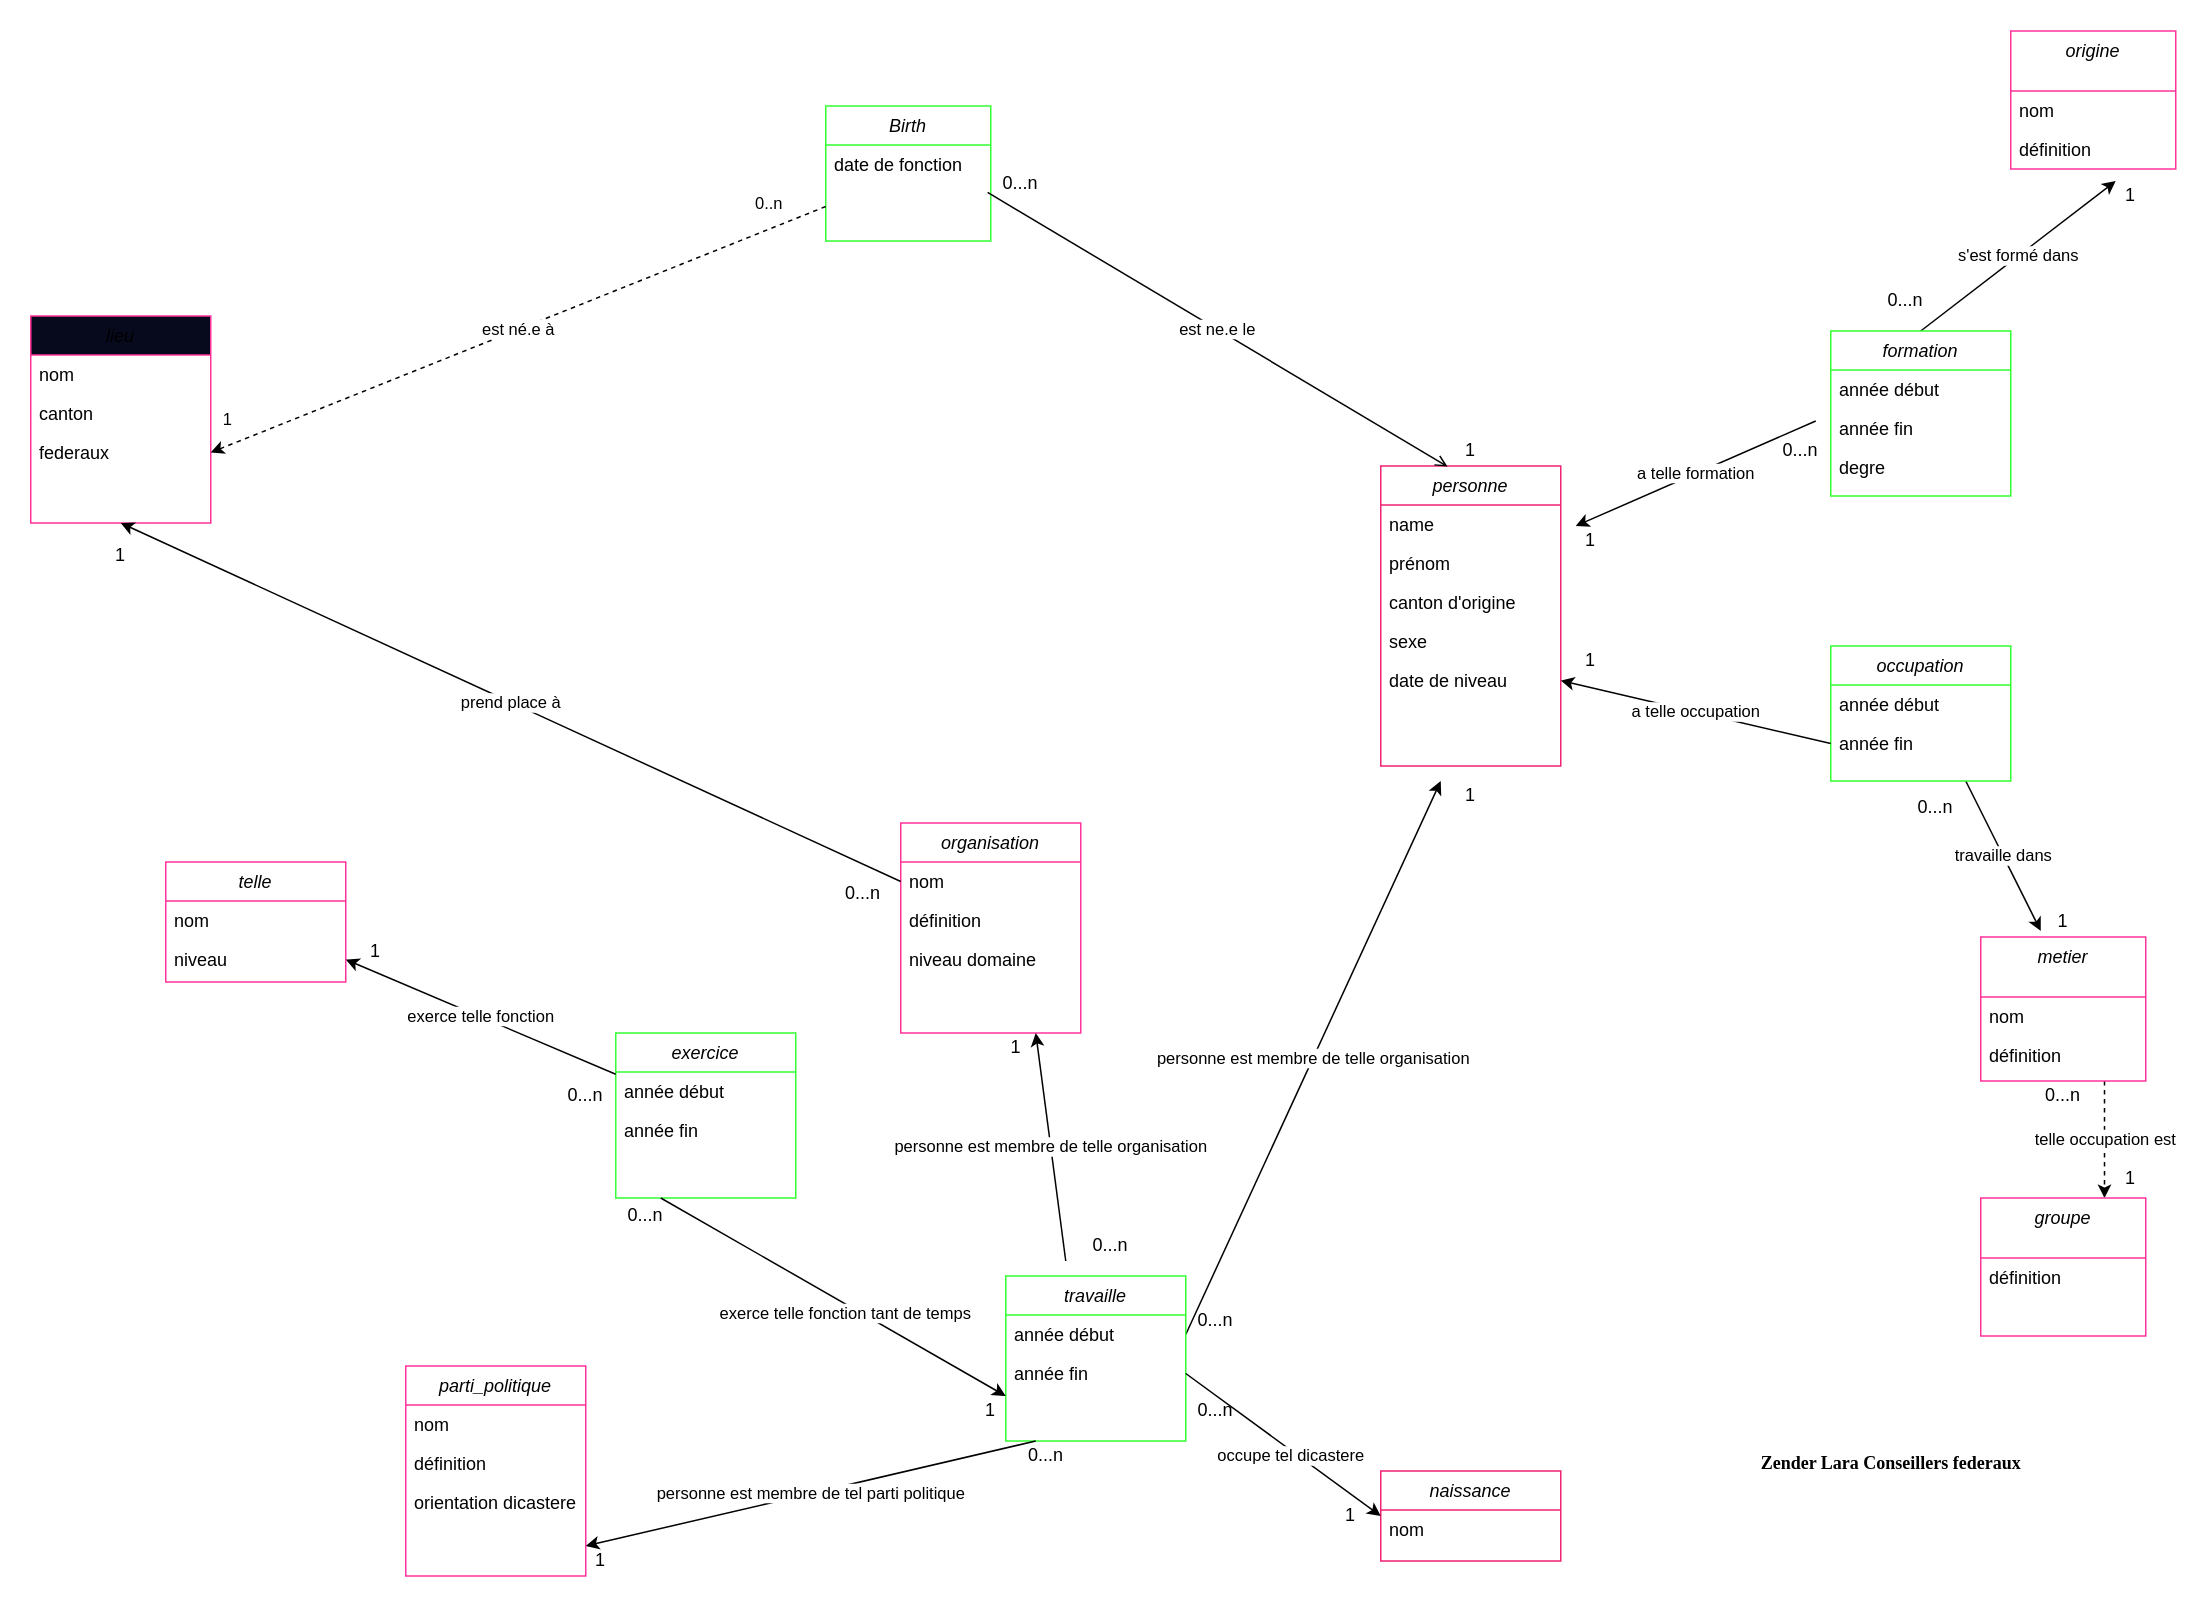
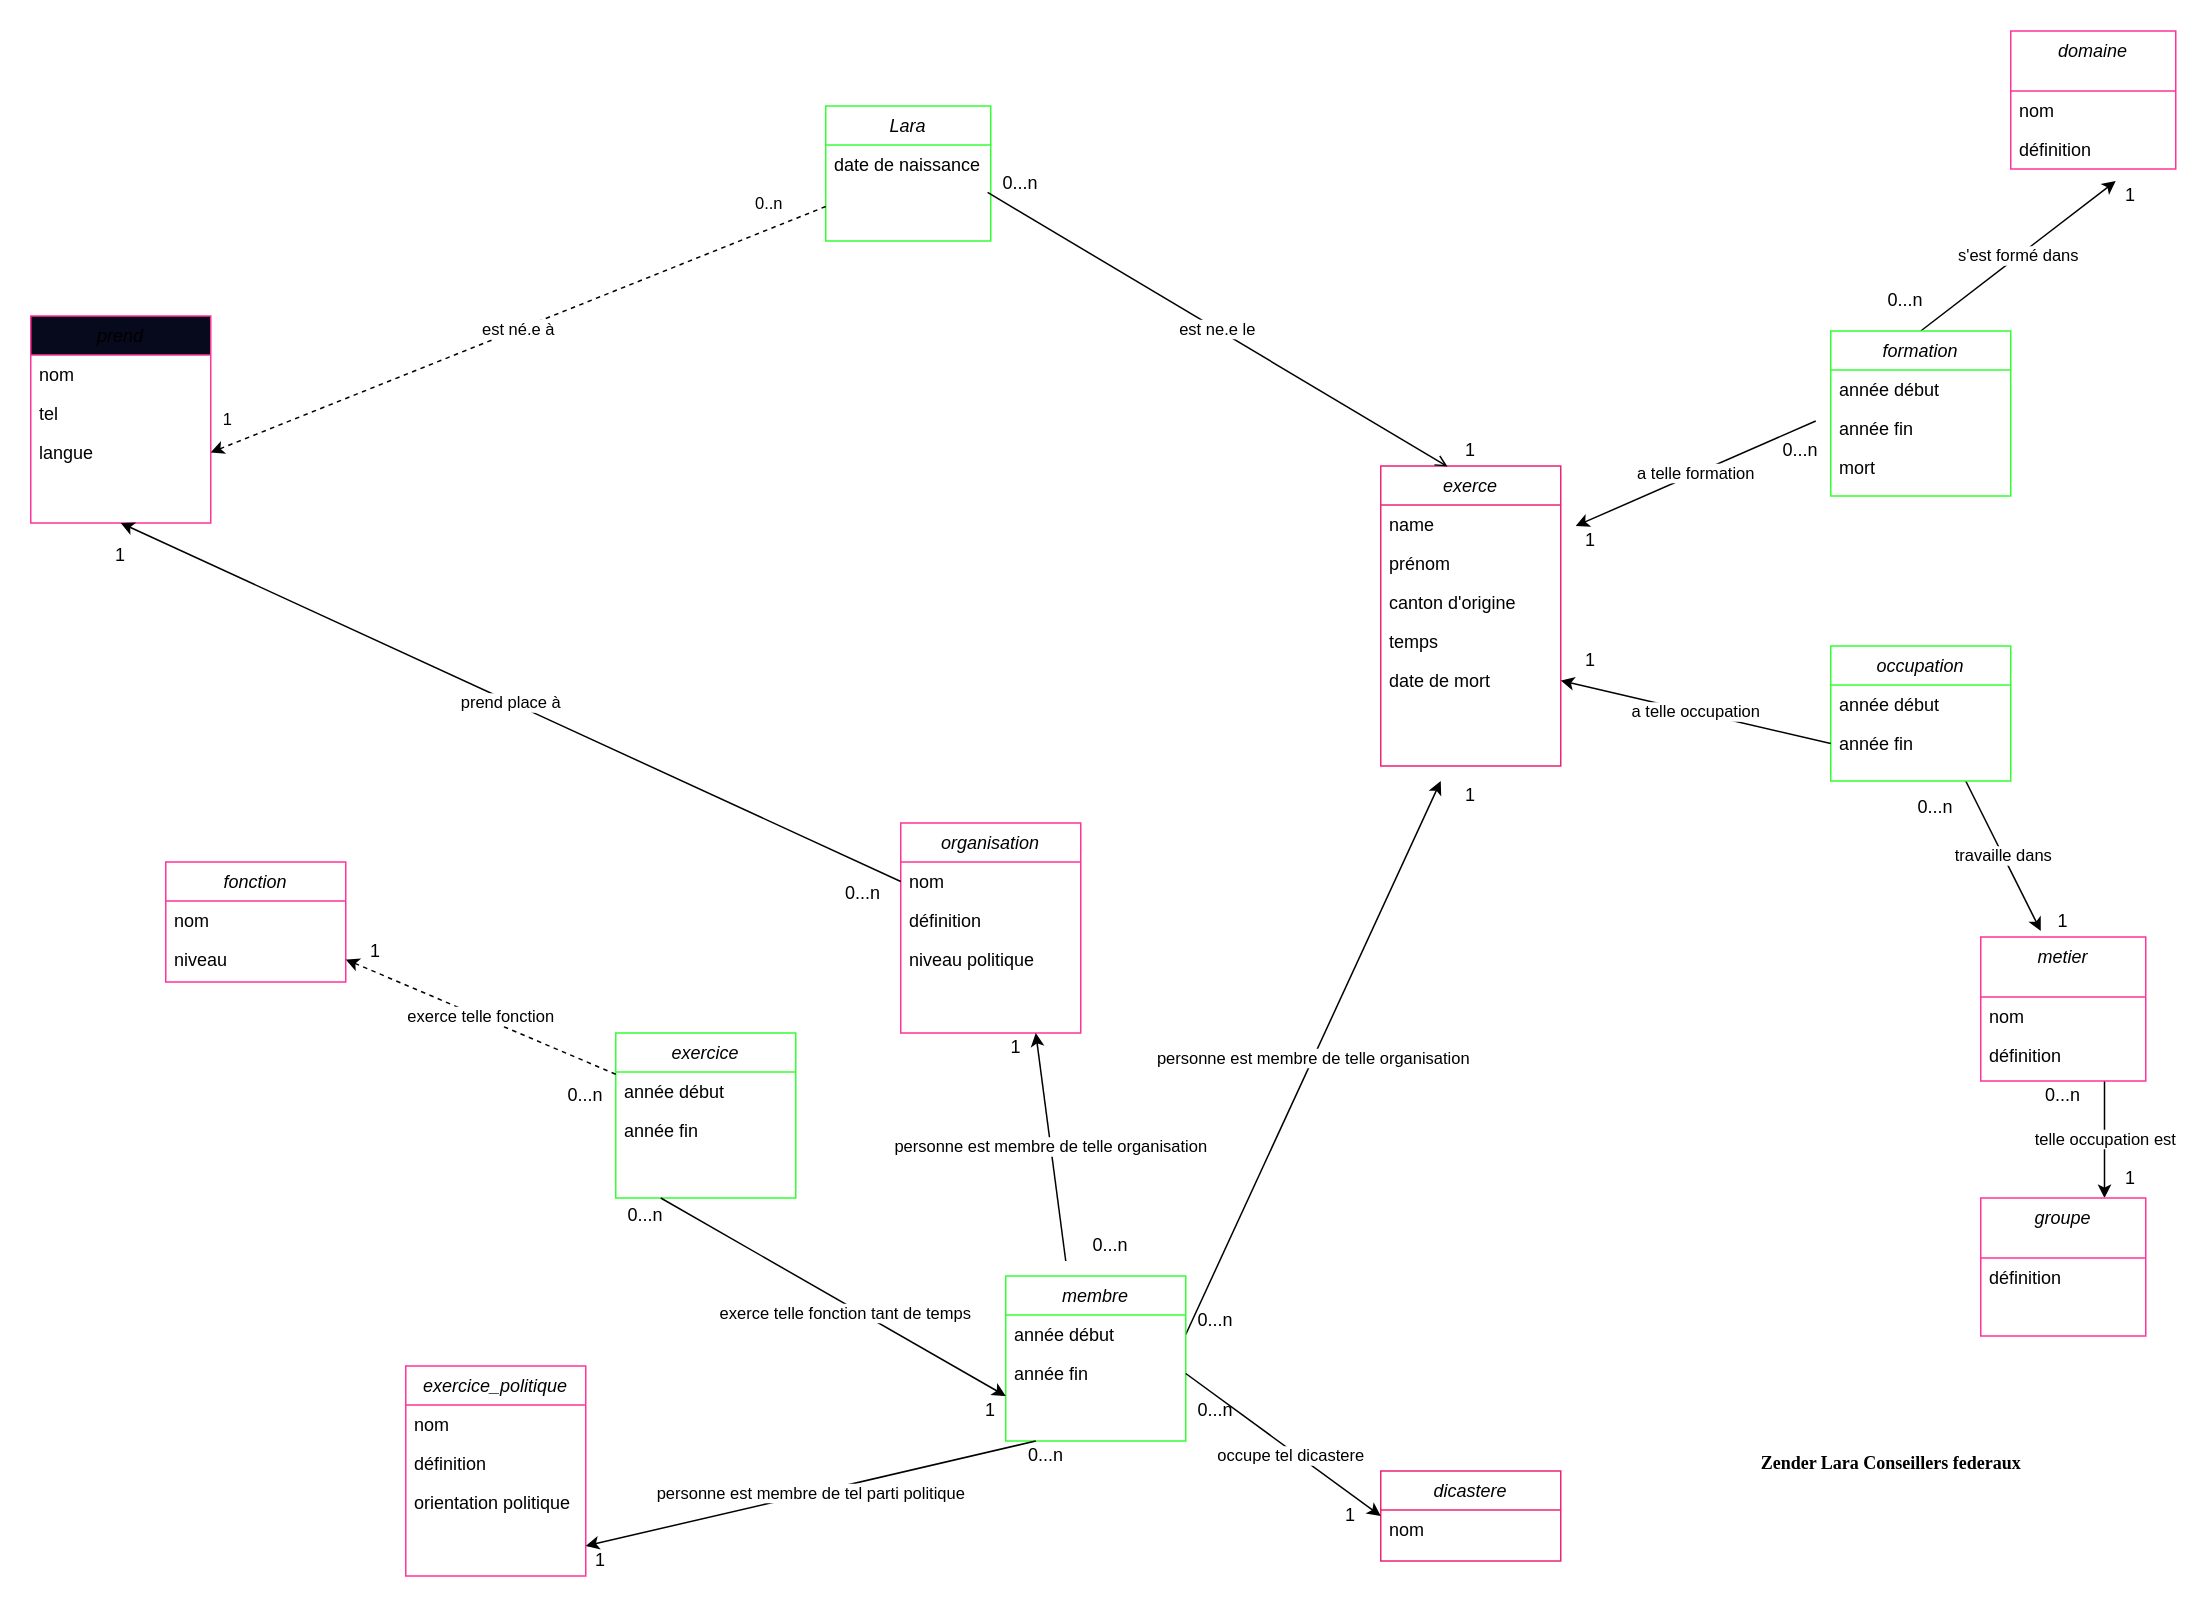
(2093, 51) -> (2093, 51)
(908, 126) -> (908, 126)
(908, 165) -> (913, 165)
(120, 336) -> (120, 336)
(69, 414) -> (52, 414)
(79, 453) -> (67, 453)
(1864, 468) -> (1859, 468)
(1470, 486) -> (1470, 486)
(1409, 642) -> (1414, 642)
(1453, 681) -> (1445, 681)
(255, 882) -> (255, 882)
(973, 960) -> (978, 960)
(557, 1049) -> (557, 1049)
(2105, 1105) -> (2105, 1105)
(1095, 1296) -> (1095, 1296)
(495, 1386) -> (495, 1386)
(1470, 1491) -> (1470, 1491)
(510, 1503) -> (506, 1503)
